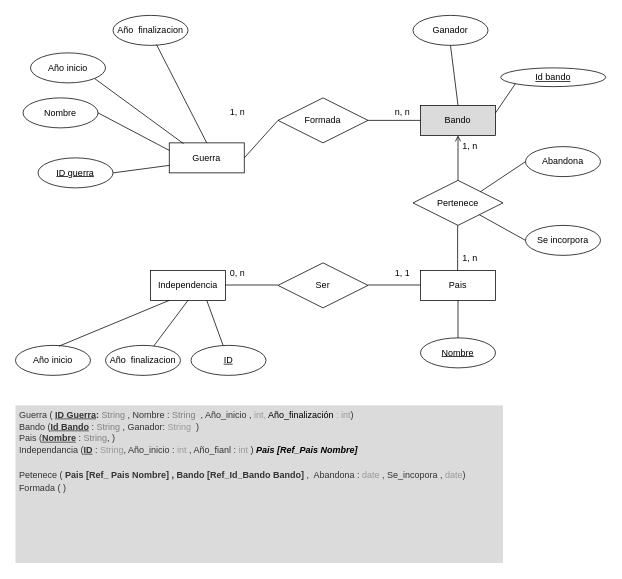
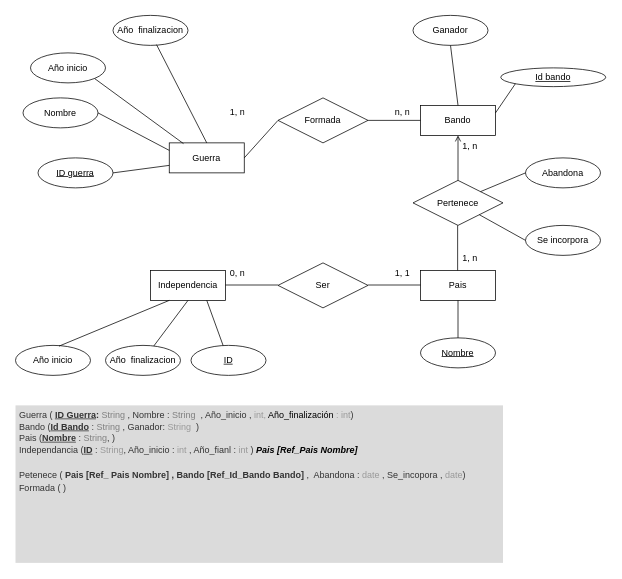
(458, 120) -> (458, 120)
(563, 162) -> (563, 173)
